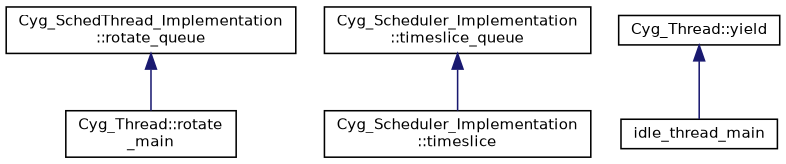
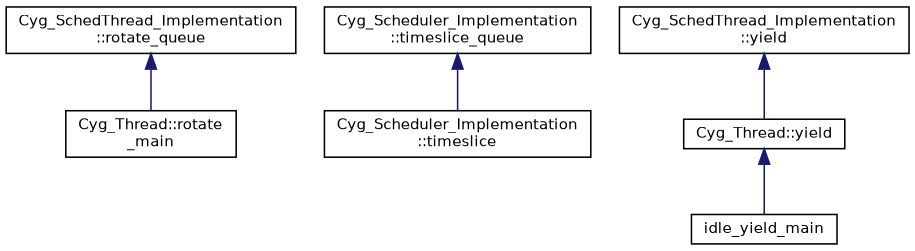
none -> (764, 30)
(699, 134) -> (764, 229)
